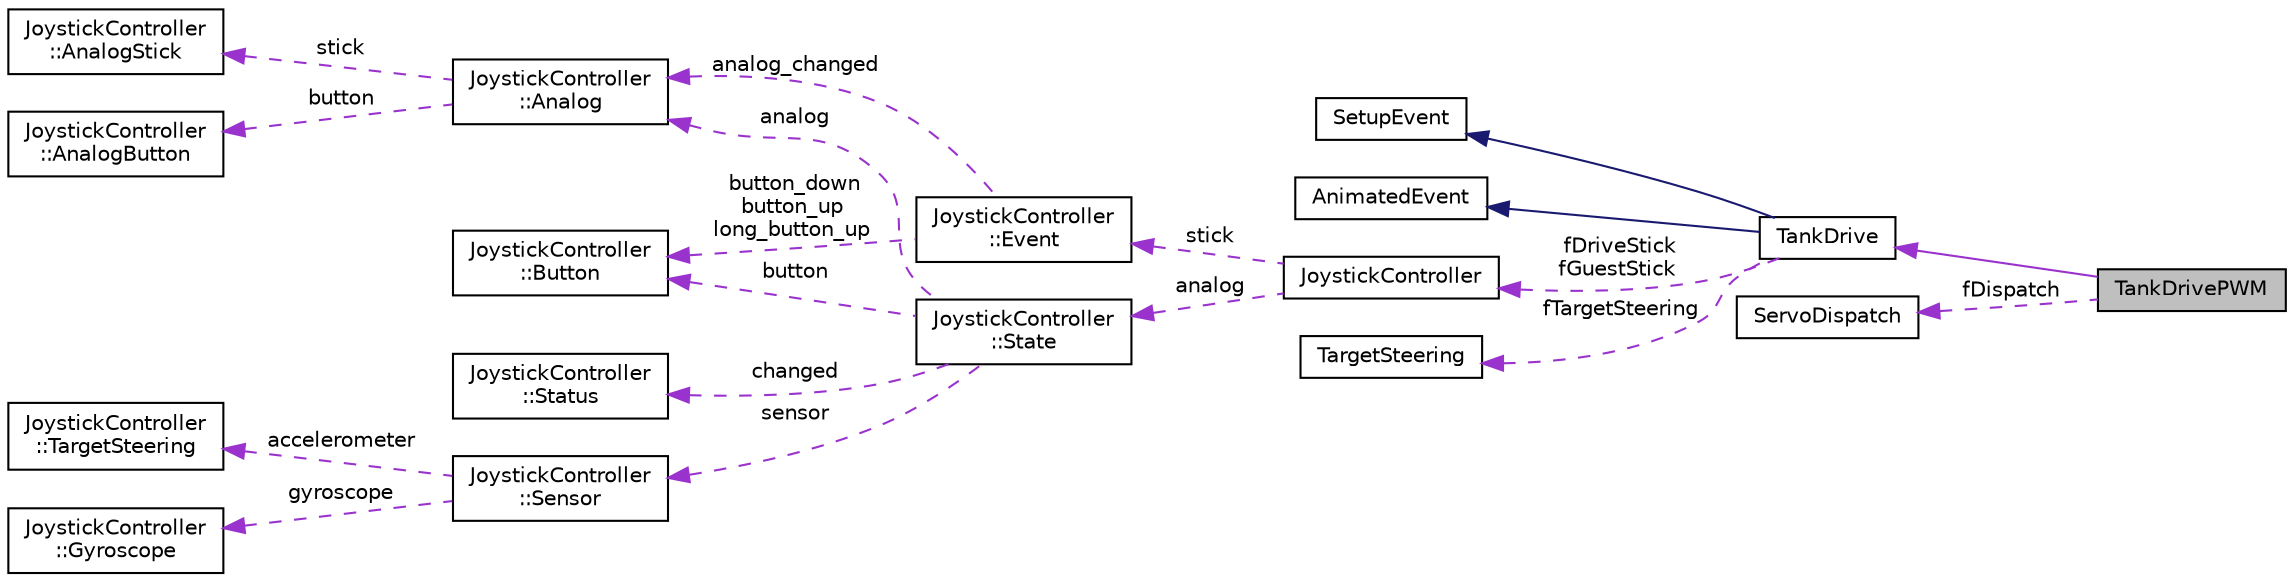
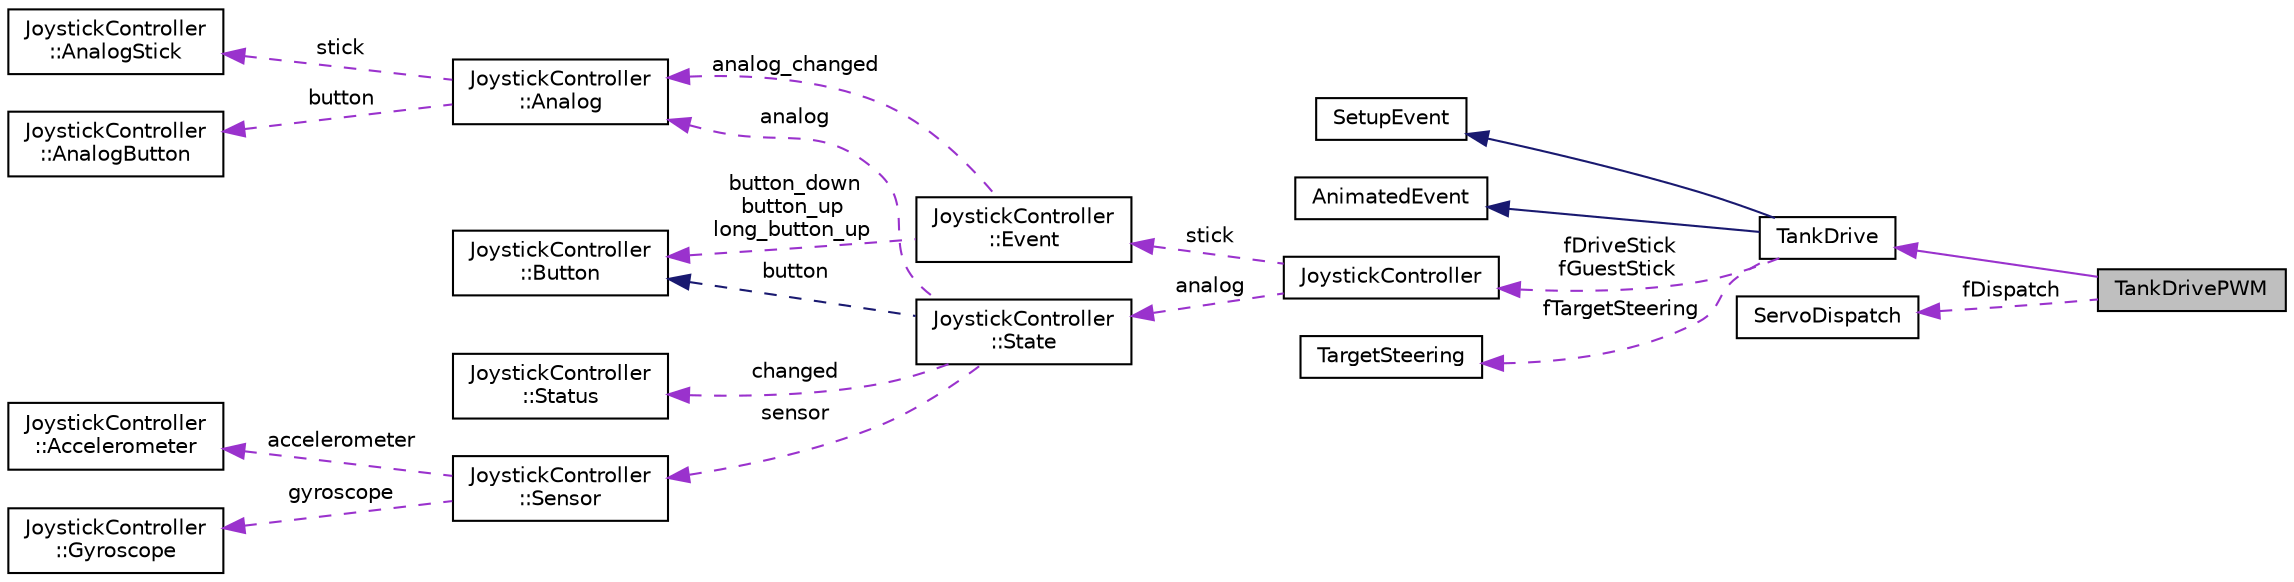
(803, 299) -> (803, 299)
(116, 436) -> (116, 436)
